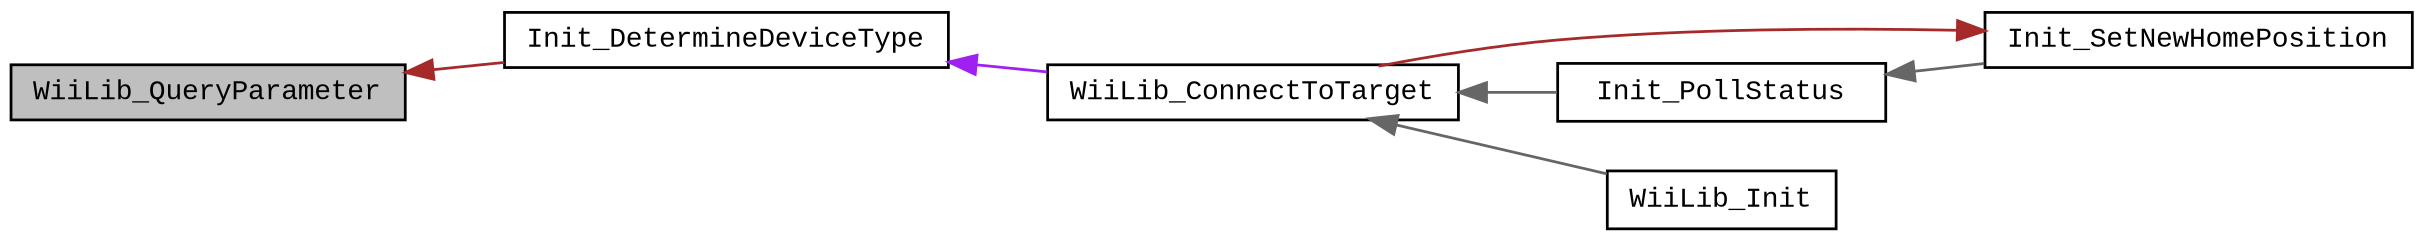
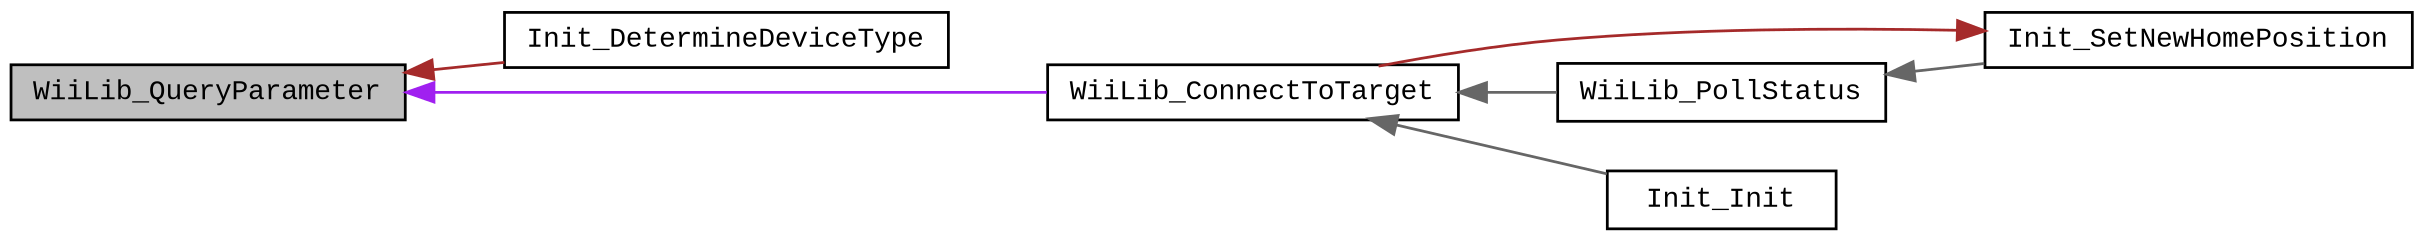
(1012, 68) -> (741, 92)
(1722, 92) -> (1722, 92)
(1722, 200) -> (1722, 200)
